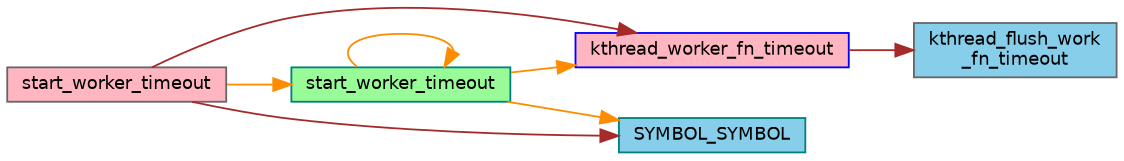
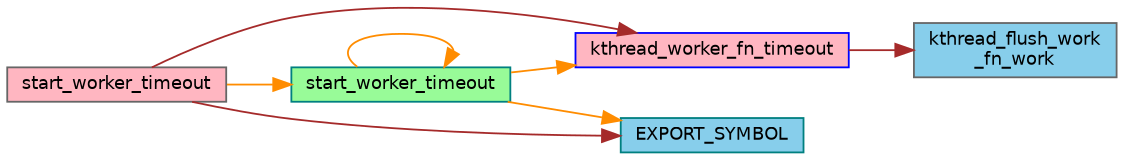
(1015, 50) -> (1015, 50)
(712, 135) -> (712, 135)
